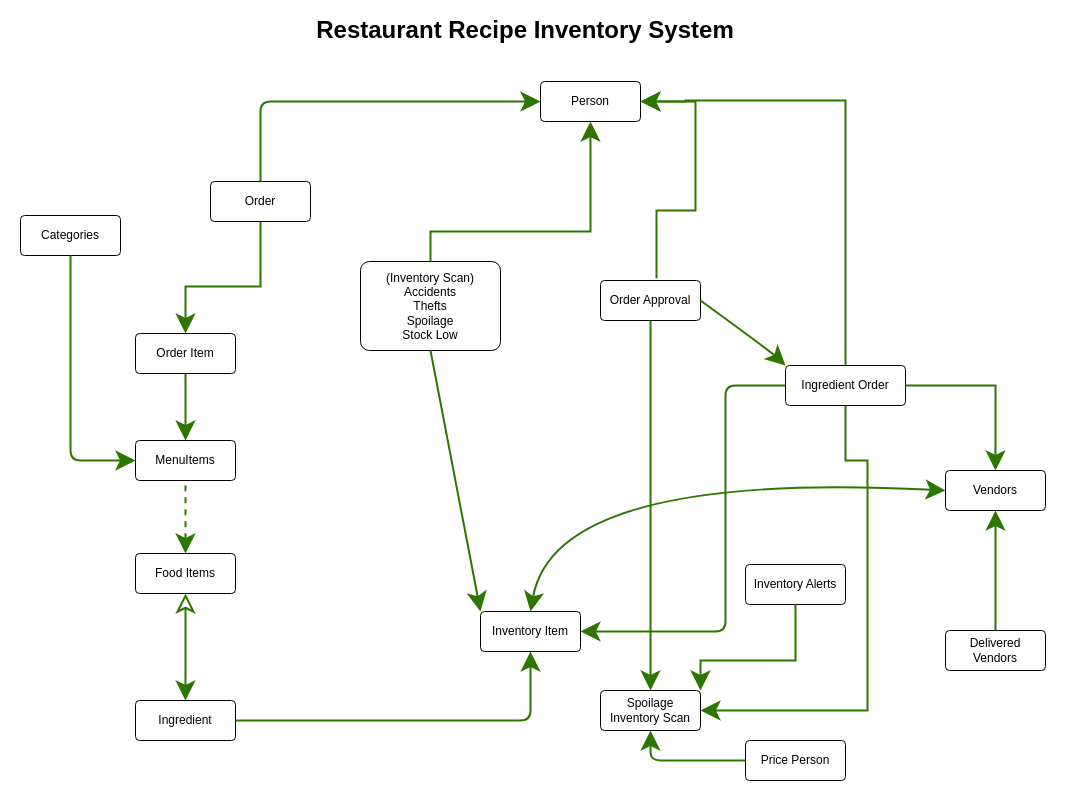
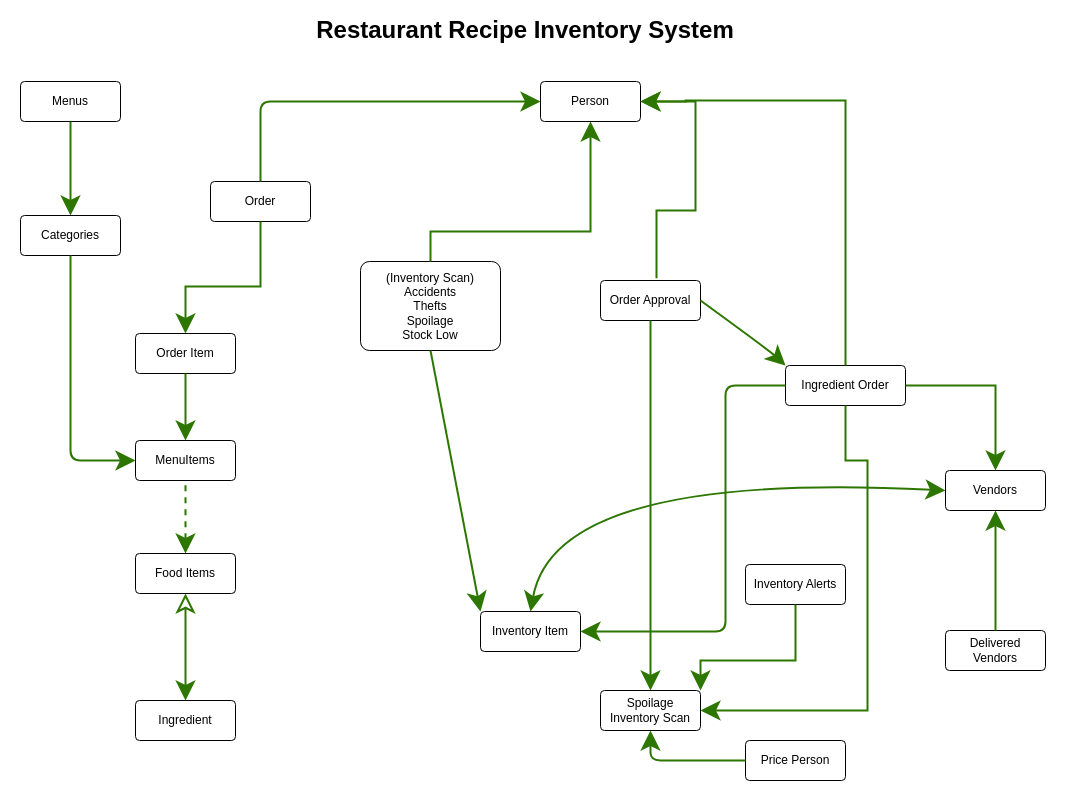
none -> (71, 102)
none -> (71, 162)
(406, 721) -> none
